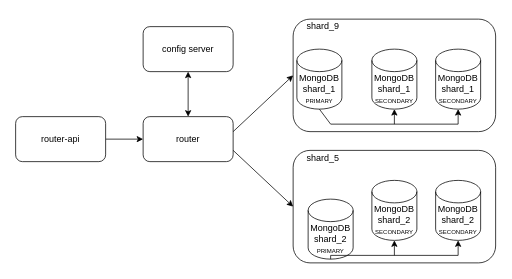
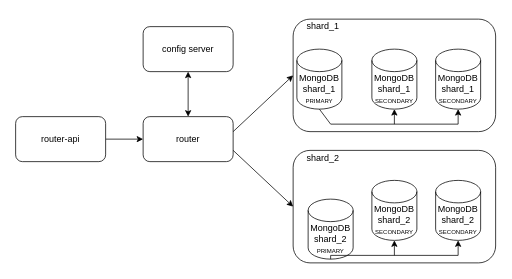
(323, 27) -> (323, 27)
(323, 158) -> (323, 158)
